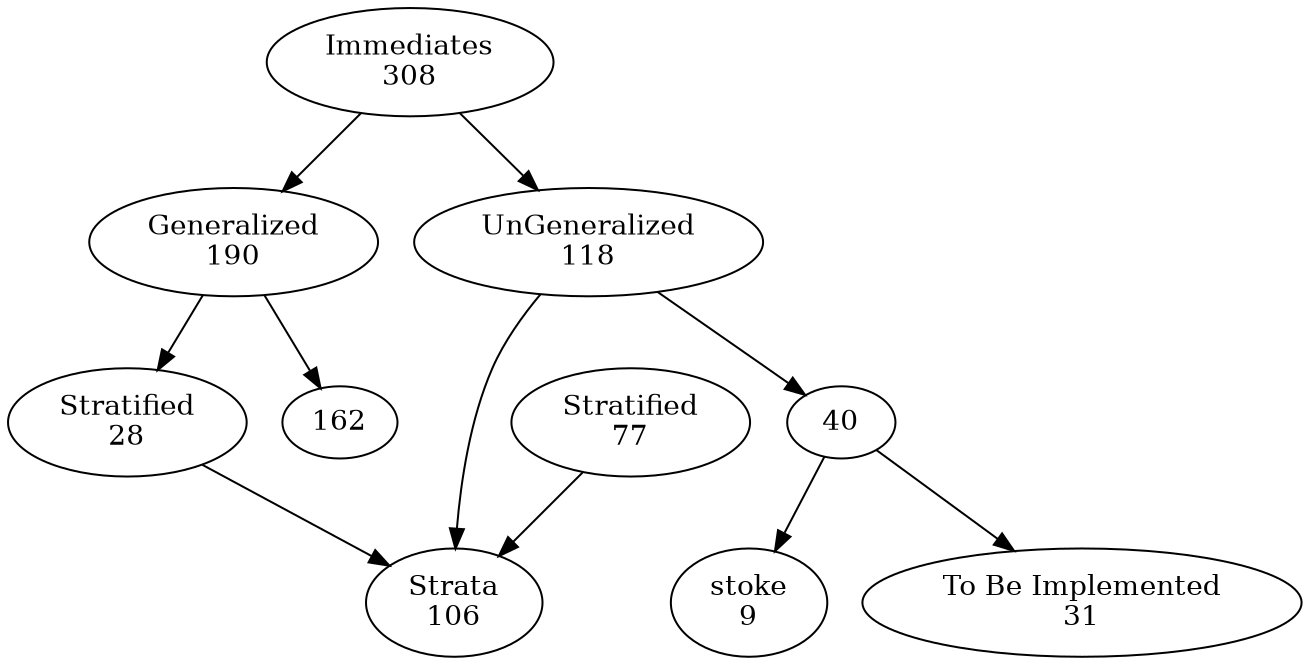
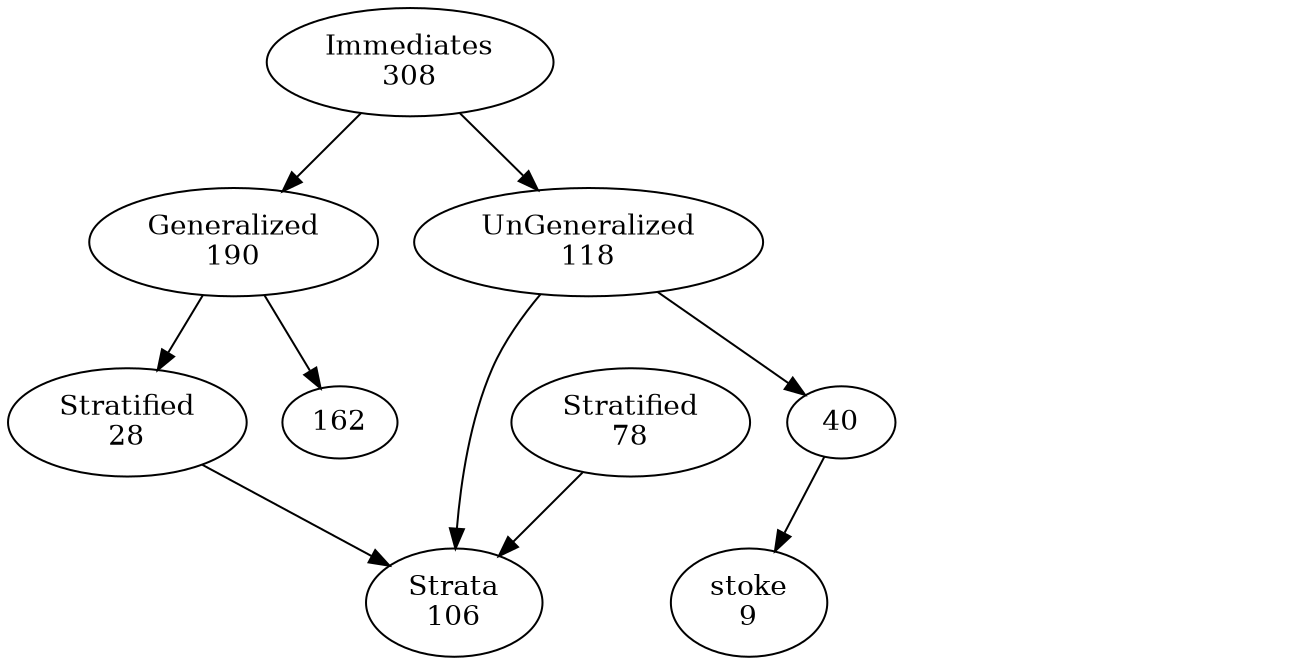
(631, 422) -> (631, 422)
(1082, 603) -> none
